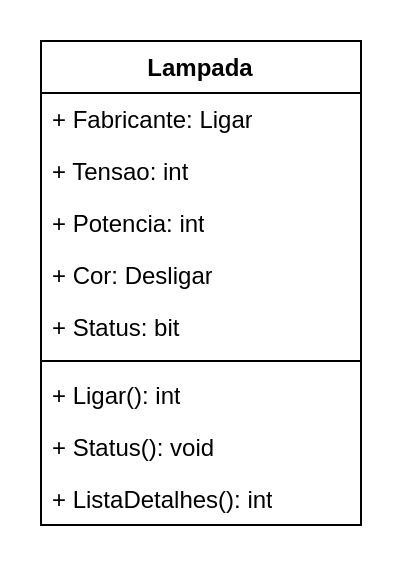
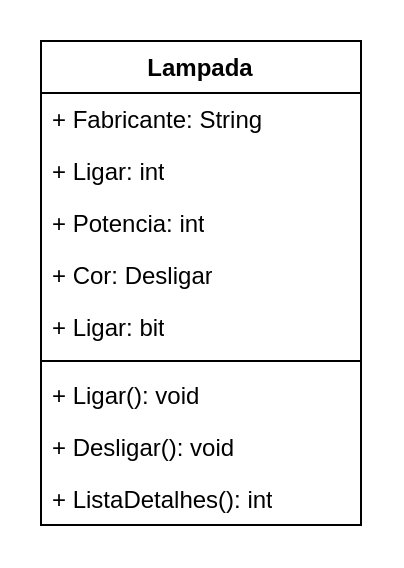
(165, 121) -> (172, 121)
(128, 173) -> (118, 173)
(128, 329) -> (118, 329)
(131, 397) -> (138, 397)
(148, 449) -> (155, 449)
